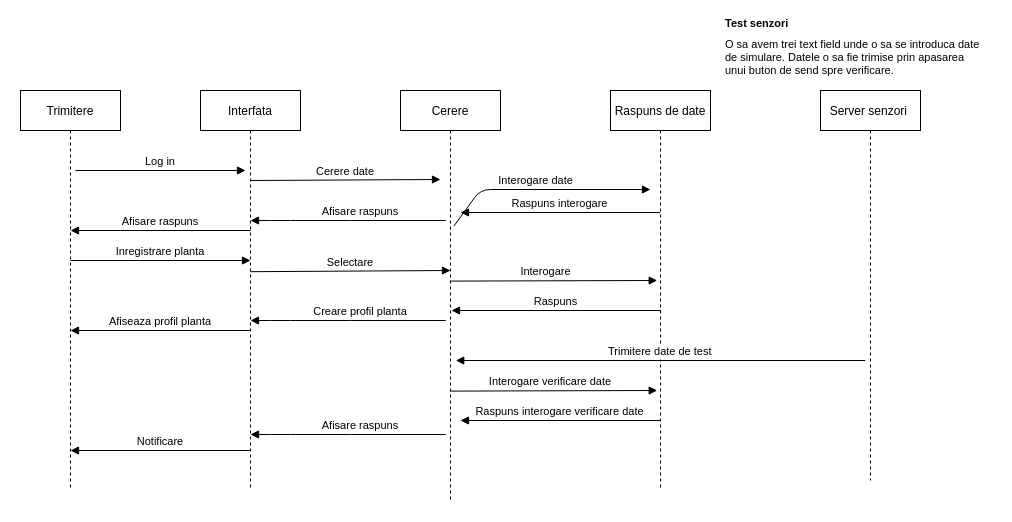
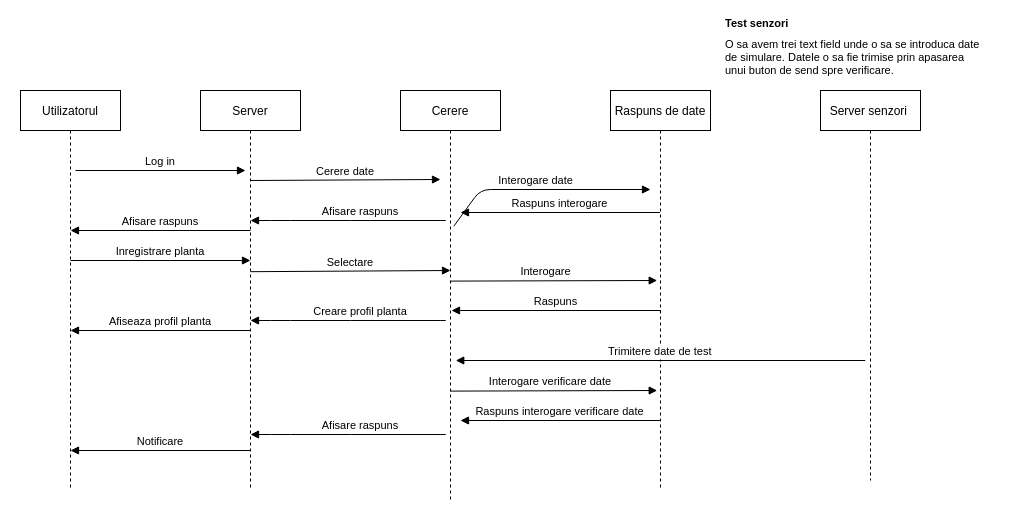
(70, 111) -> (70, 111)
(250, 111) -> (250, 111)
